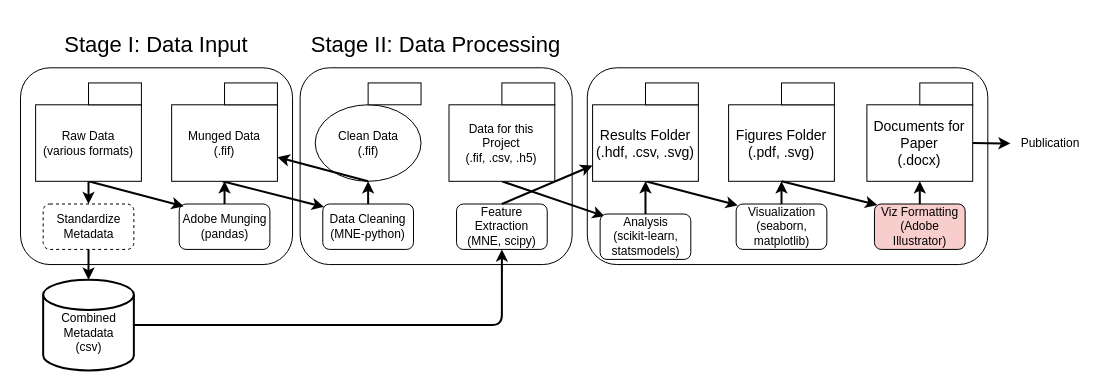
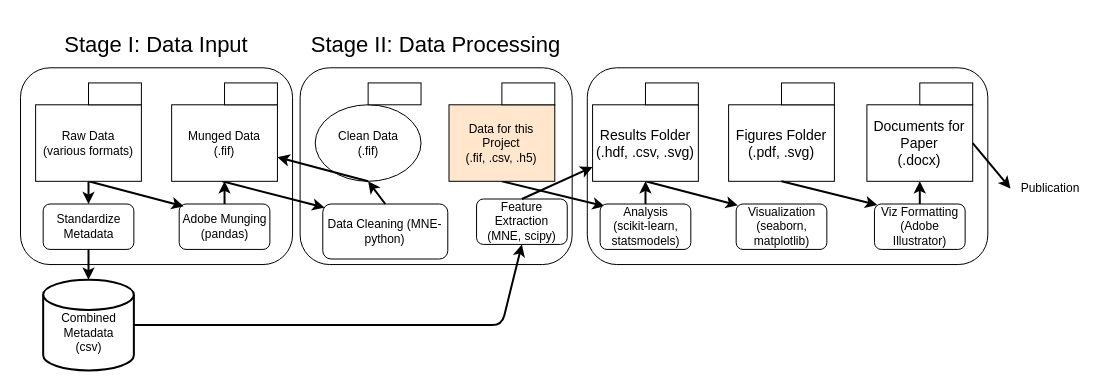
(502, 143) -> (502, 143)
(1051, 144) -> (1051, 189)
(782, 197) -> none
(89, 227) -> (89, 227)
(368, 227) -> (385, 232)
(502, 227) -> (522, 222)
(920, 227) -> (920, 227)
(645, 237) -> (645, 227)
